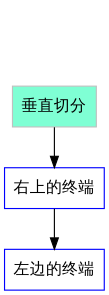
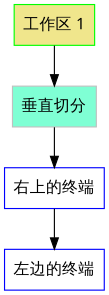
none -> (54, 25)
